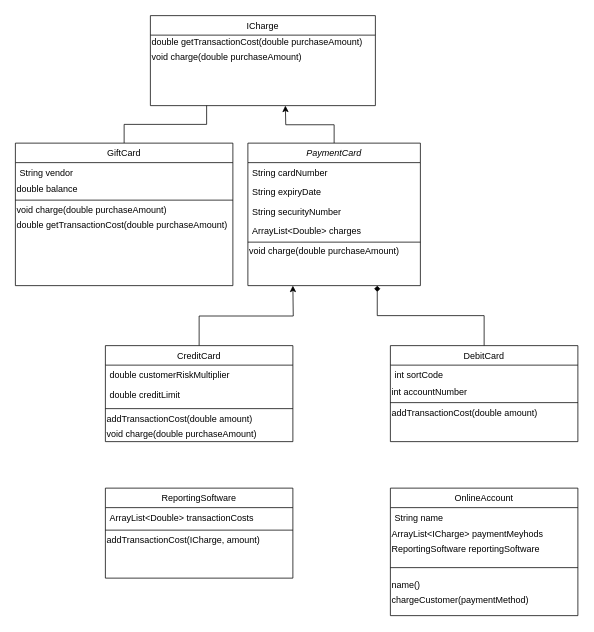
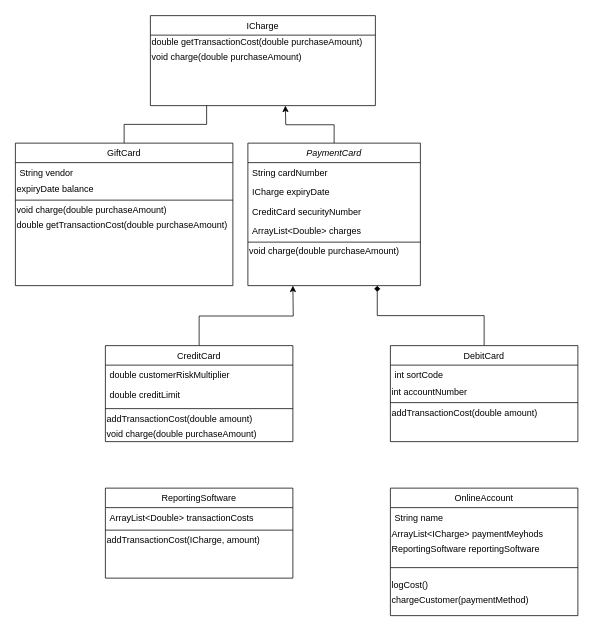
(49, 189) -> (59, 189)
(291, 192) -> (295, 192)
(301, 212) -> (311, 212)
(407, 585) -> (413, 585)
